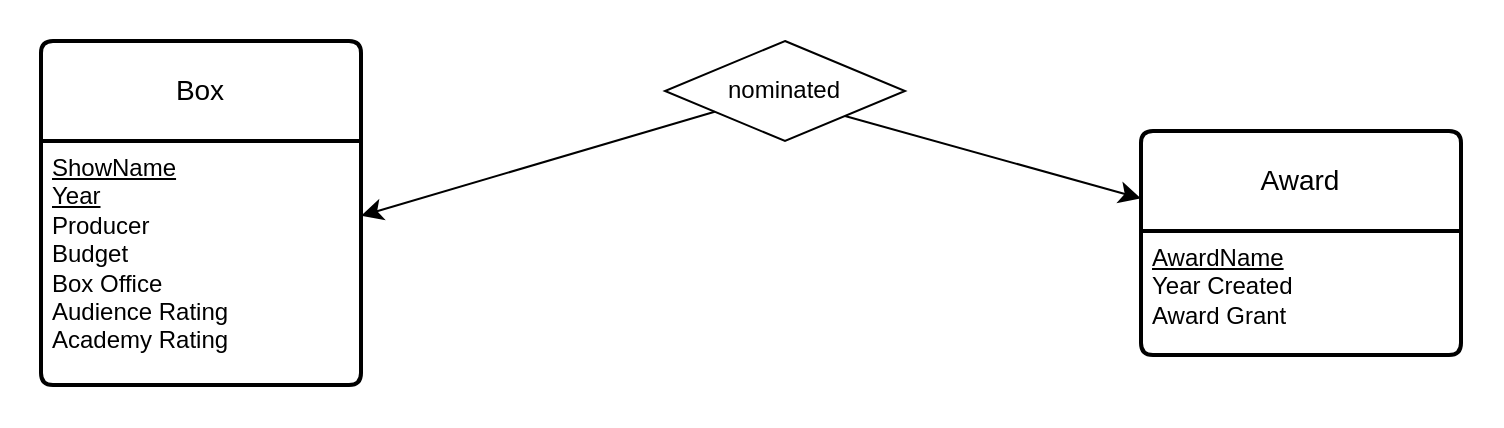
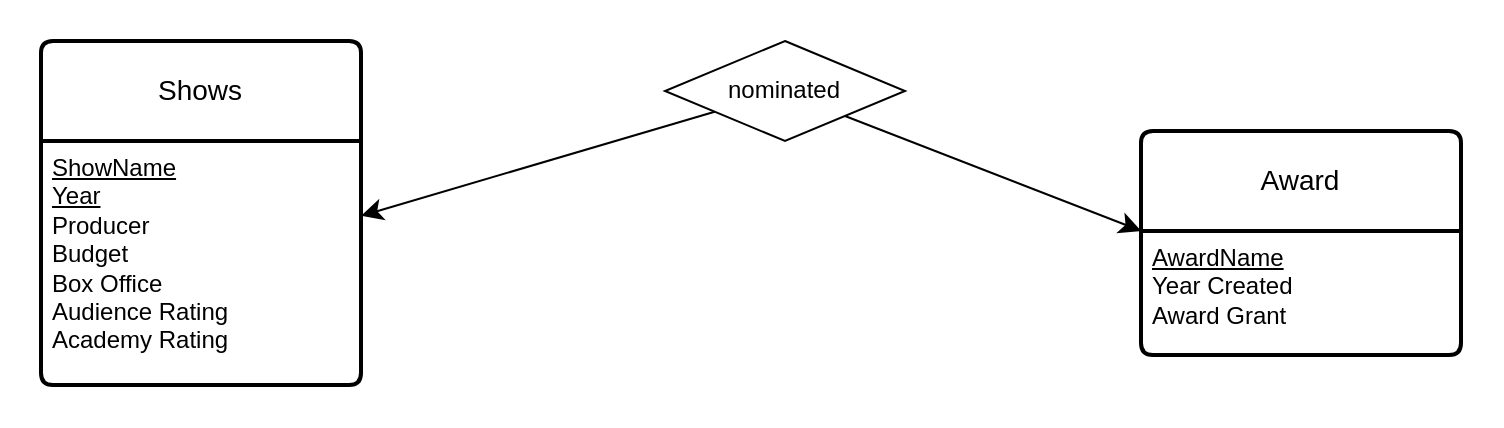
(201, 91) -> (201, 91)
(988, 156) -> (987, 171)
